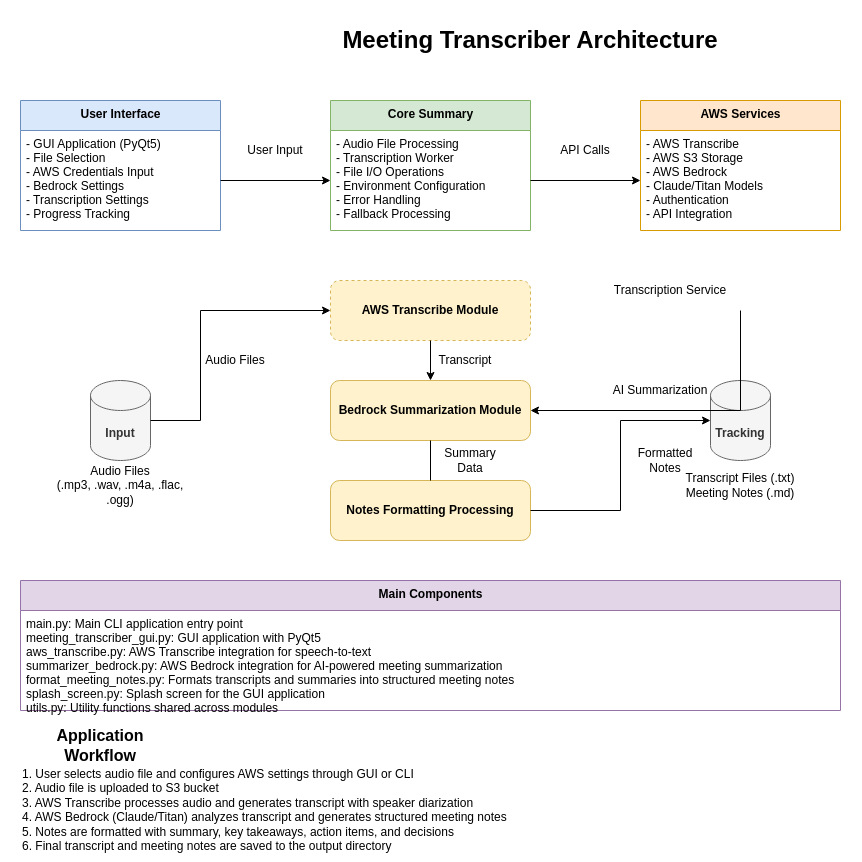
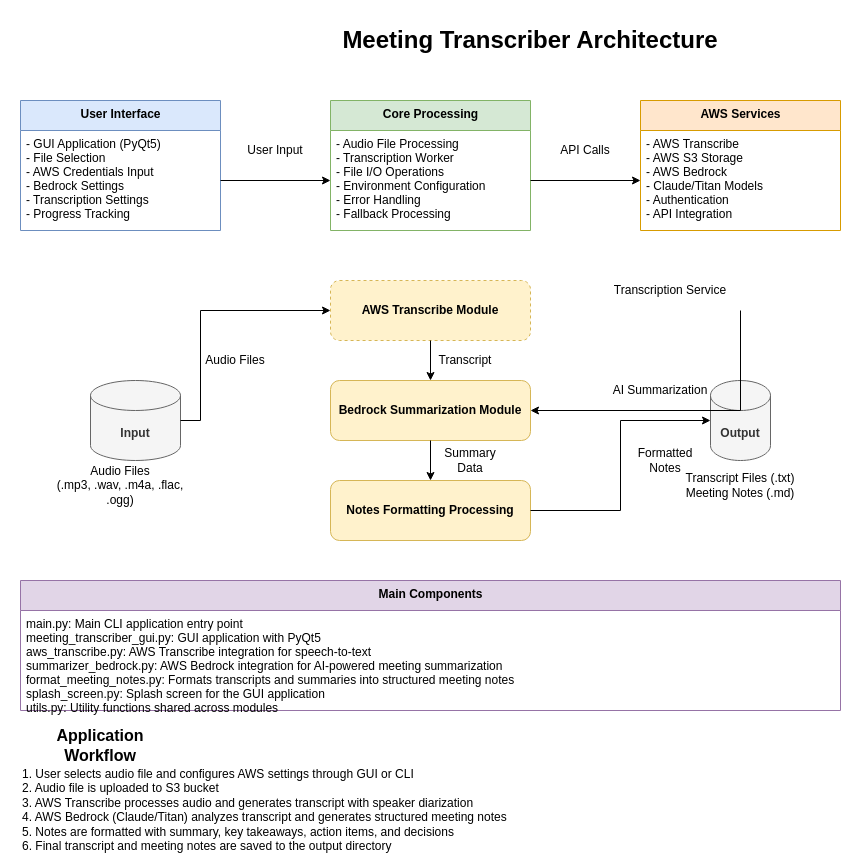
(431, 115) -> (431, 115)
(121, 421) -> (136, 421)
(741, 434) -> (741, 434)
(431, 475) -> (431, 472)
